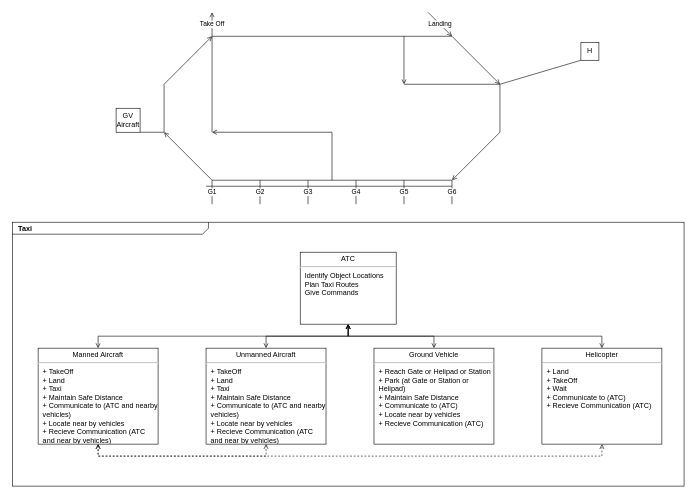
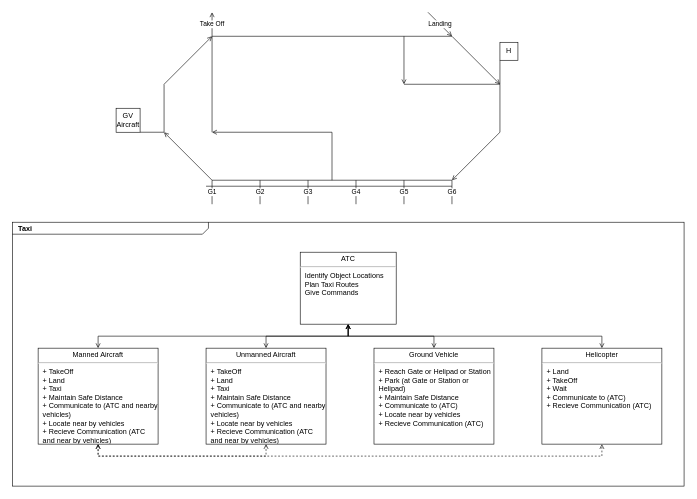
(590, 51) -> (509, 51)
